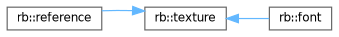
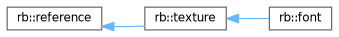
(117, 10) -> (129, 27)
